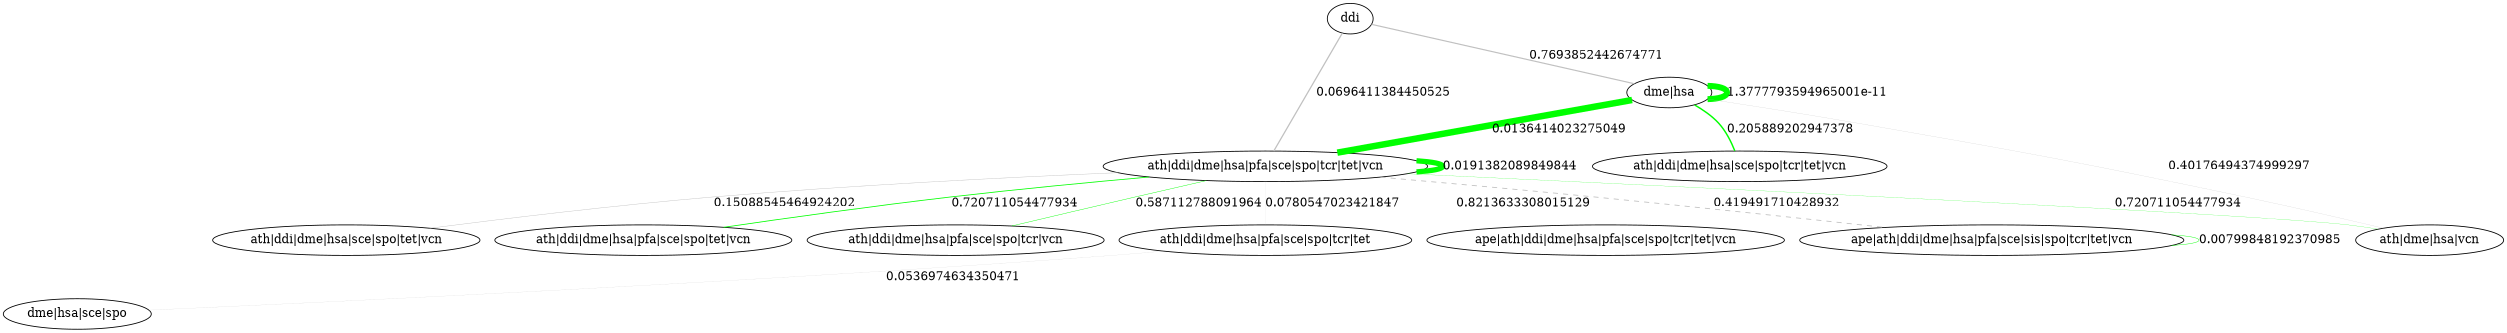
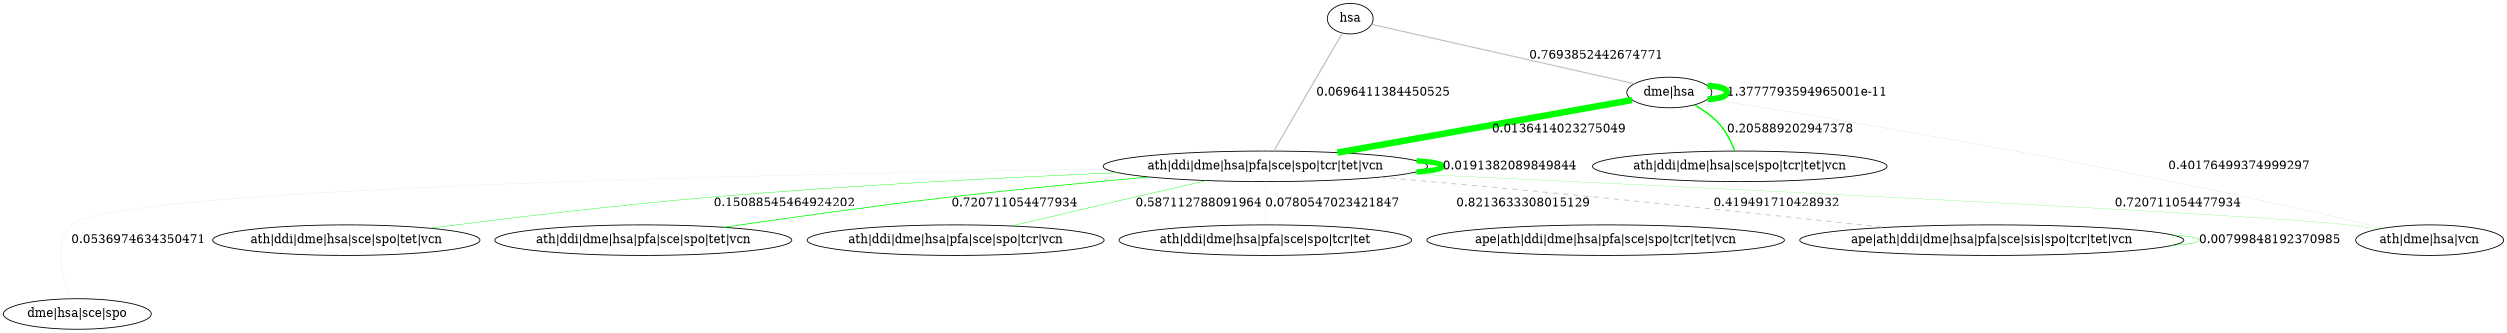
(1350, 19) -> (1350, 19)
(2239, 166) -> (2239, 166)
(773, 192) -> (773, 192)
(656, 285) -> (548, 183)
